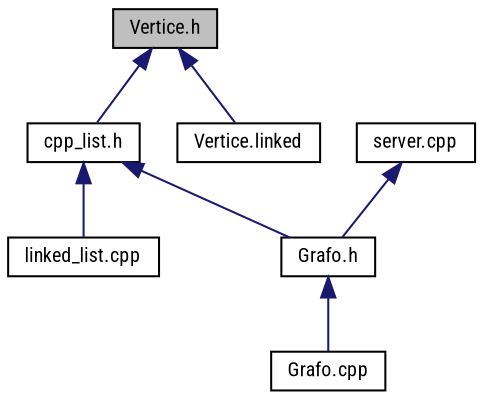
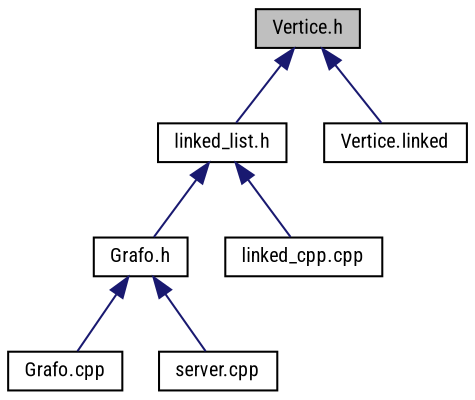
(84, 143) -> (222, 143)
(366, 208) -> (185, 323)
(84, 257) -> (304, 257)
